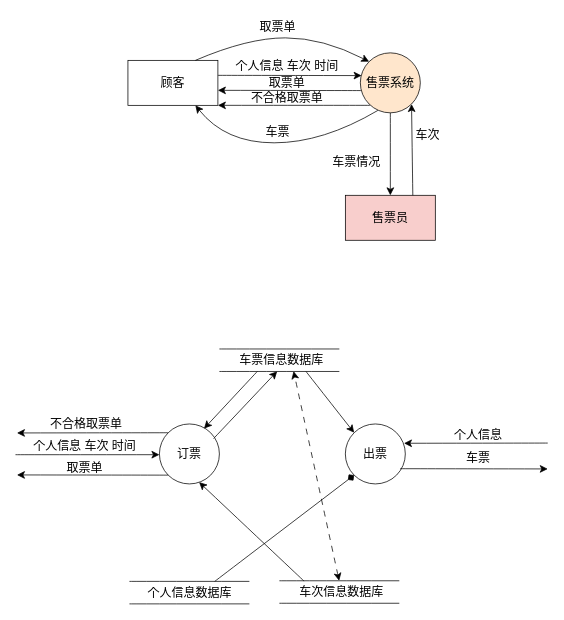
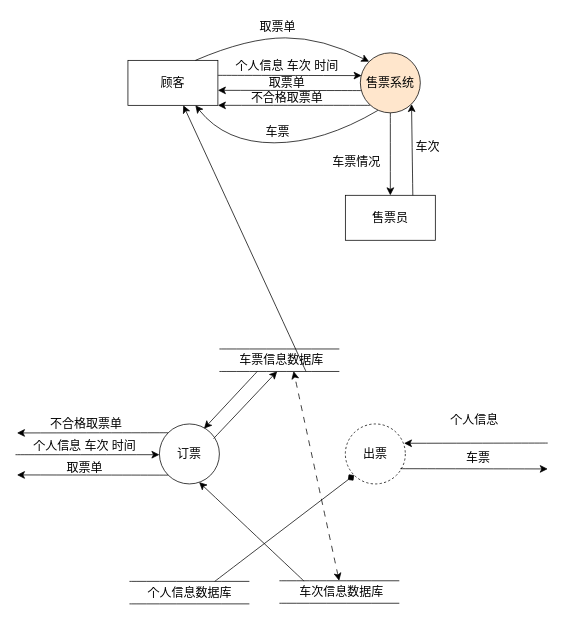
(428, 135) -> (428, 147)
(390, 218) -> (390, 218)
(329, 401) -> (245, 239)
(479, 435) -> (475, 420)
(375, 454) -> (375, 454)
